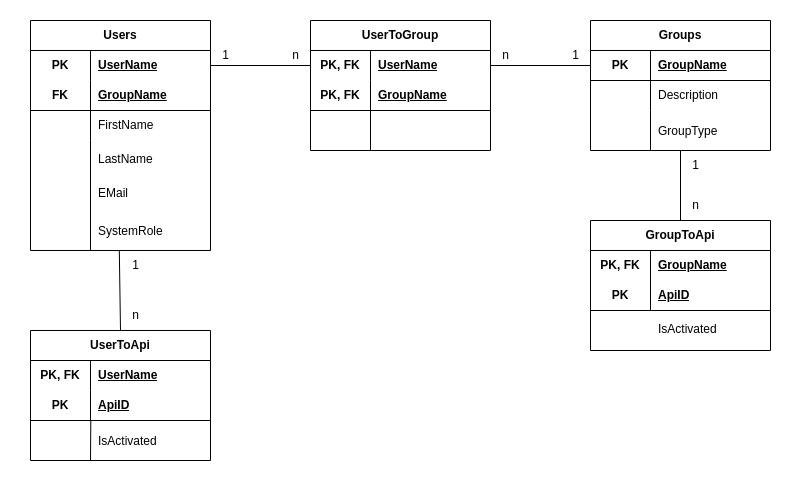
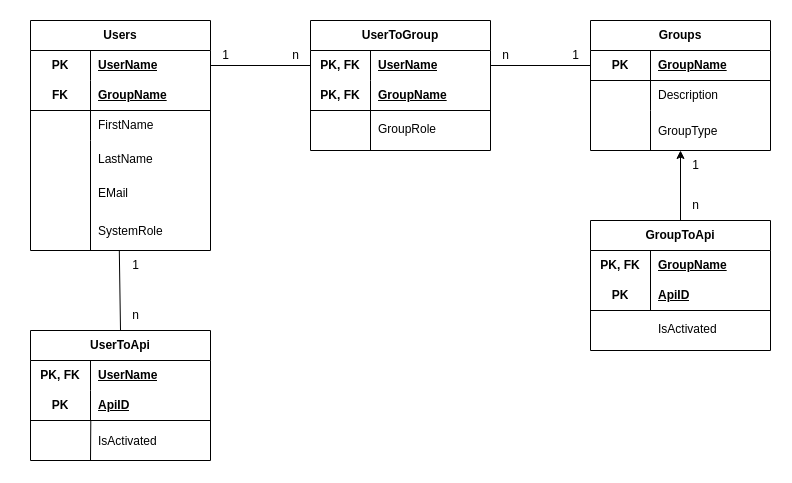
none -> (431, 130)
(681, 156) -> (681, 158)
